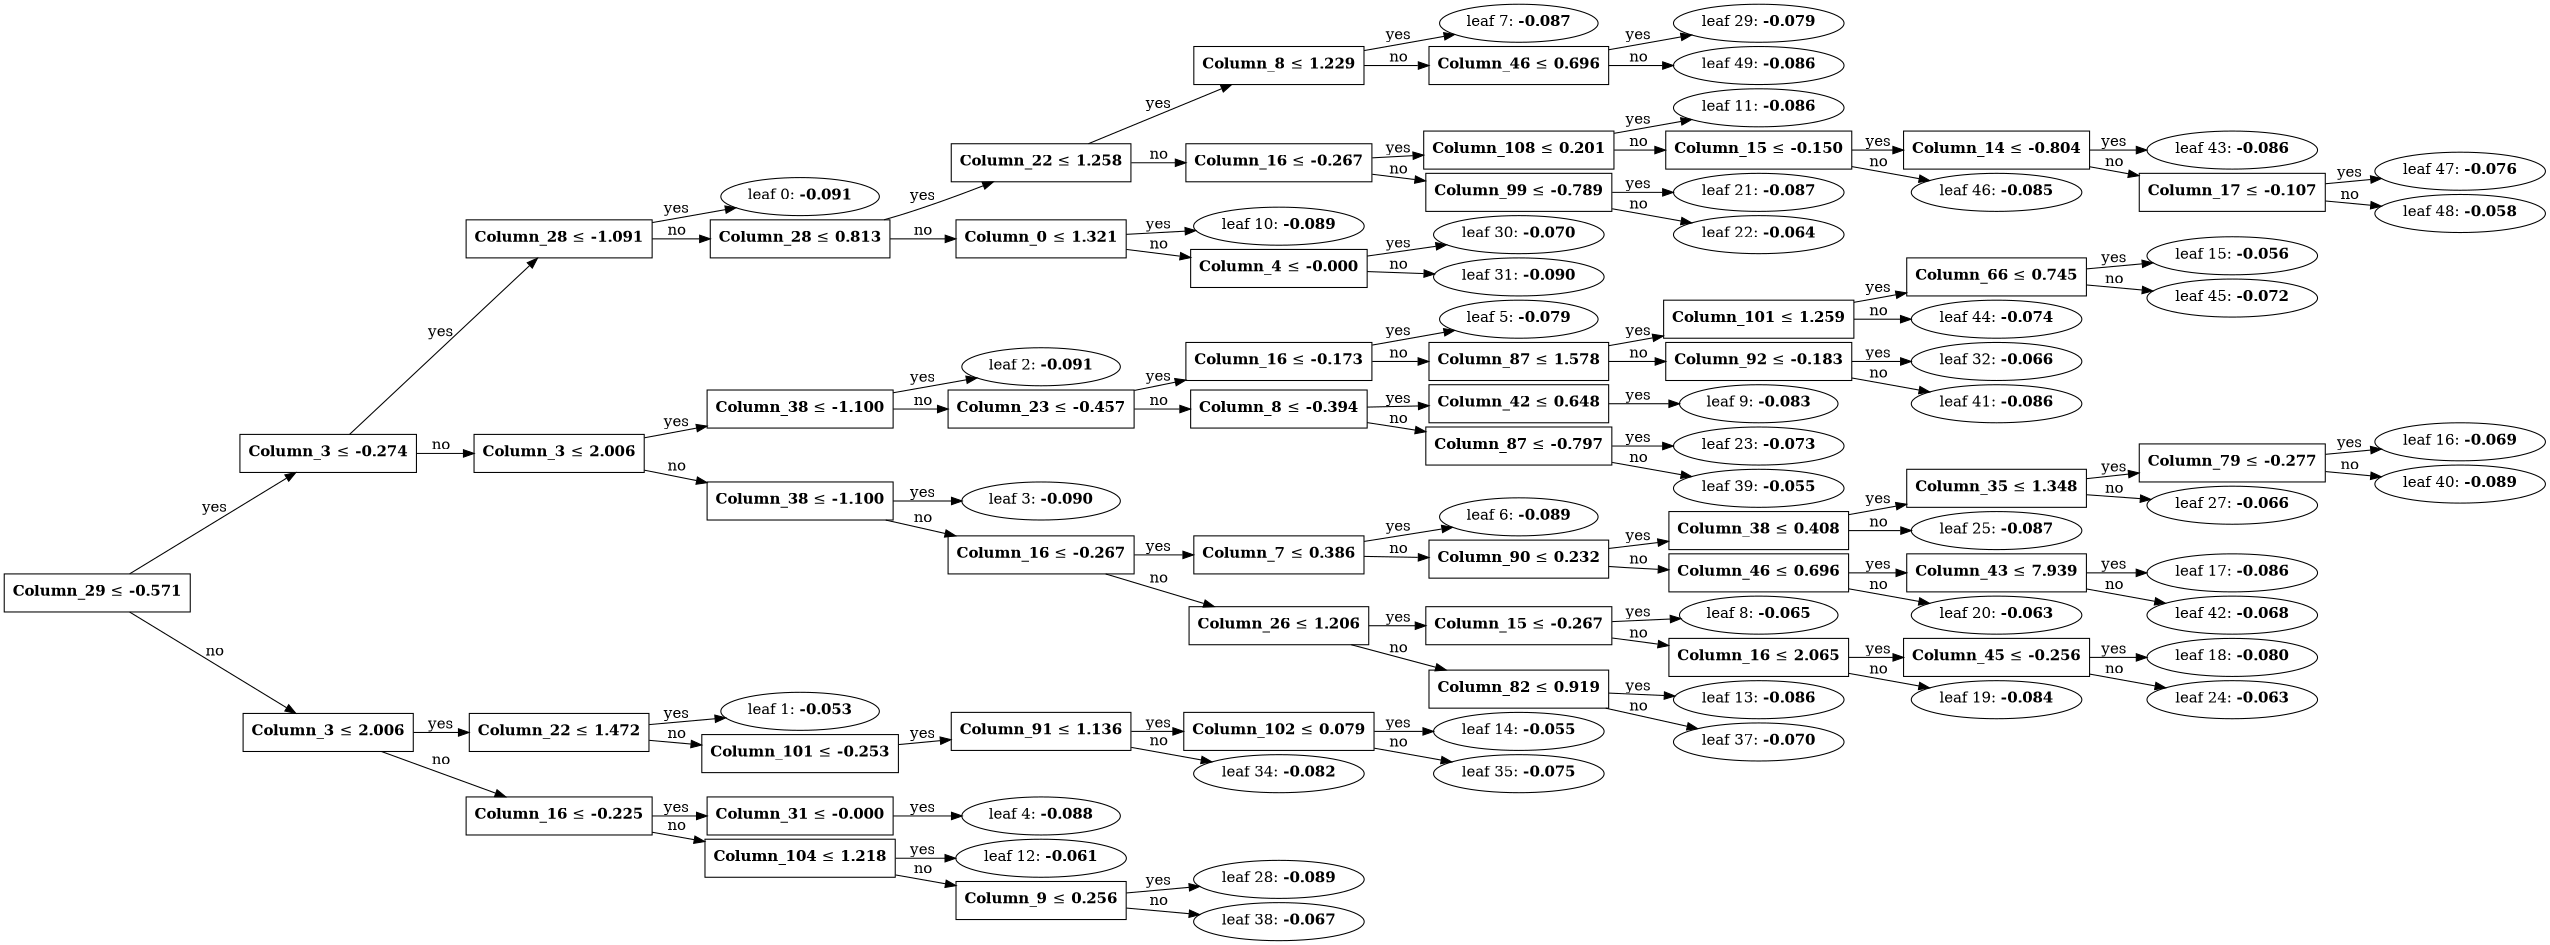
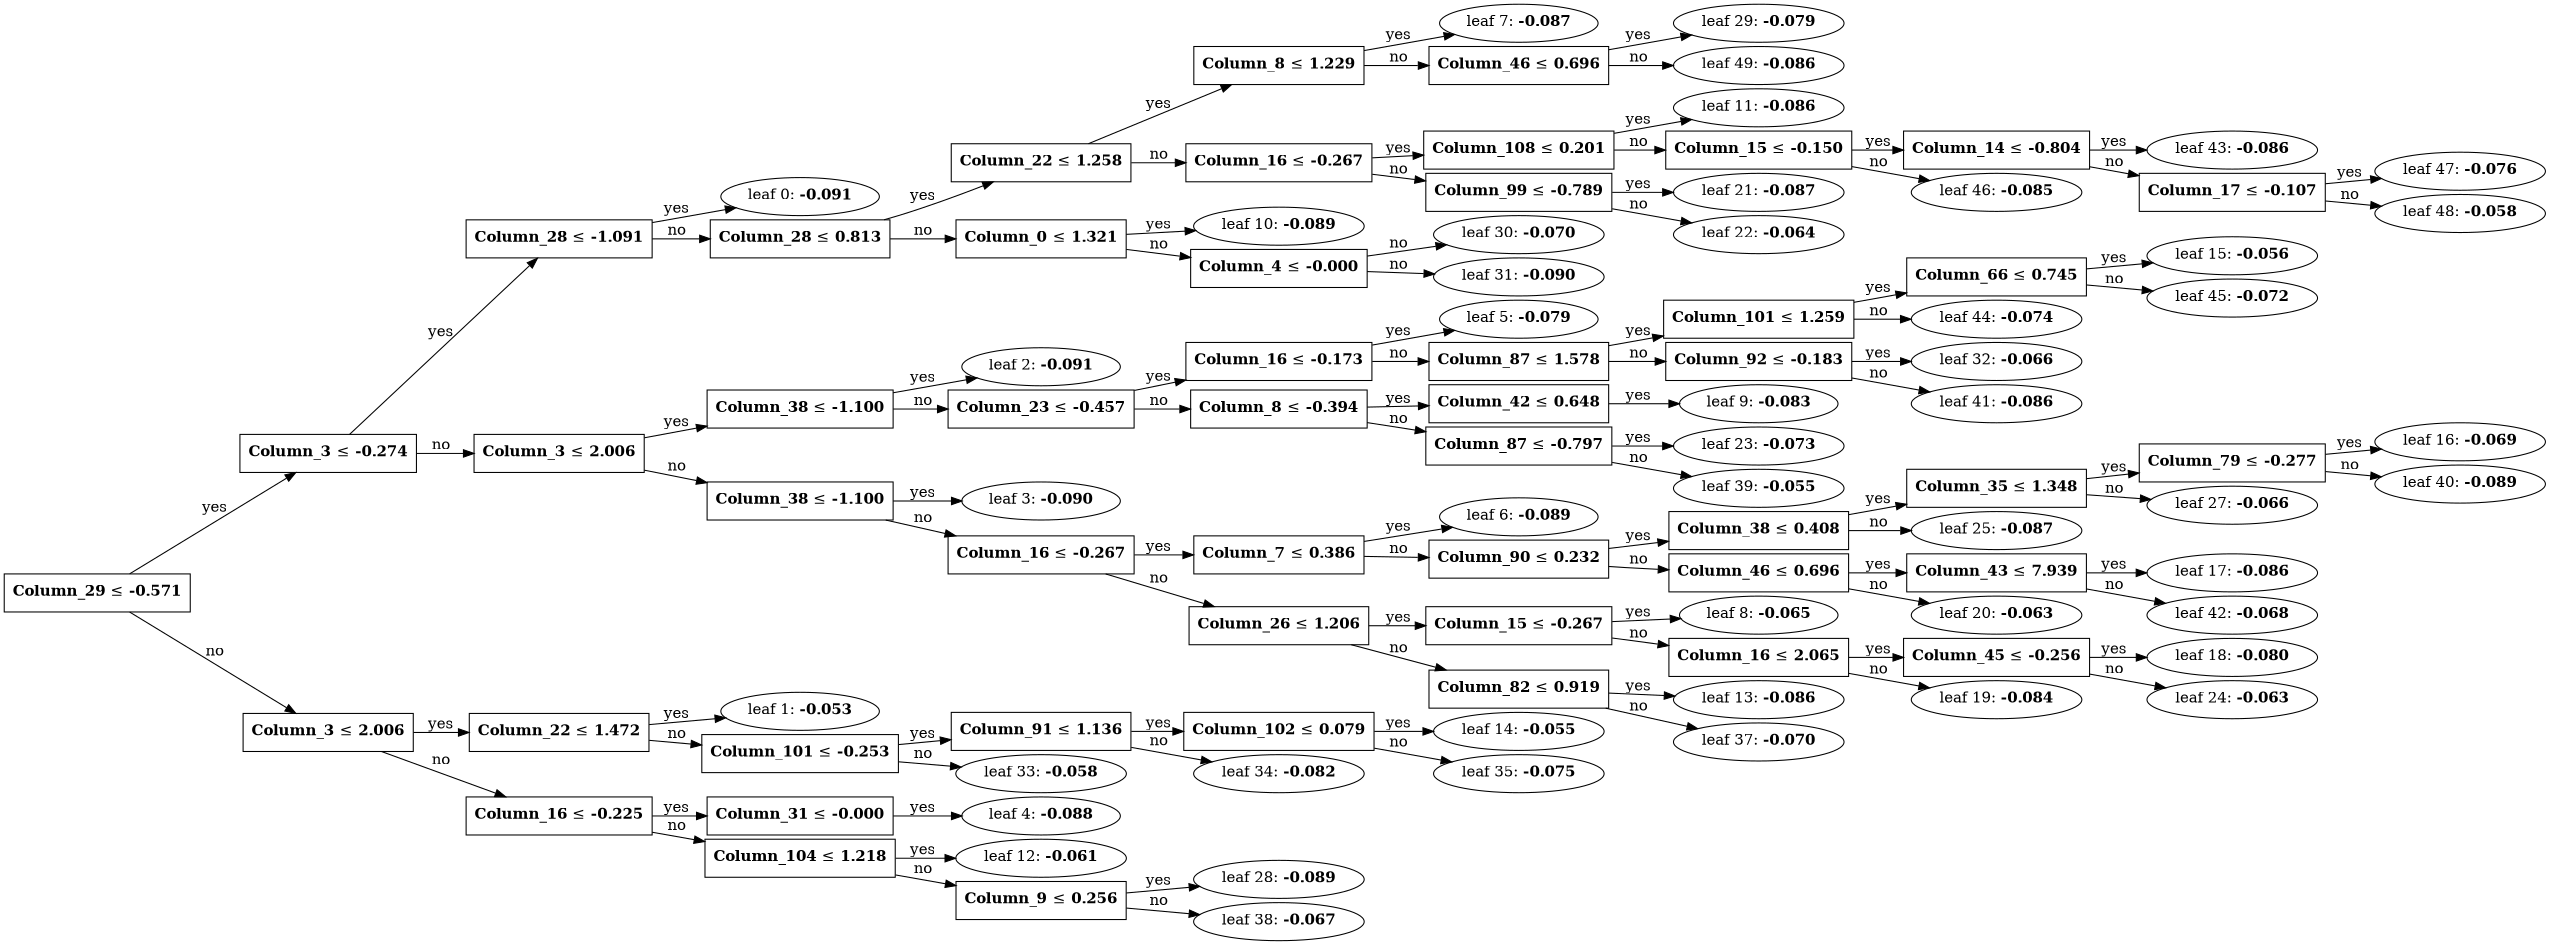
(1399, 244) -> (1399, 244)
none -> (1041, 774)
